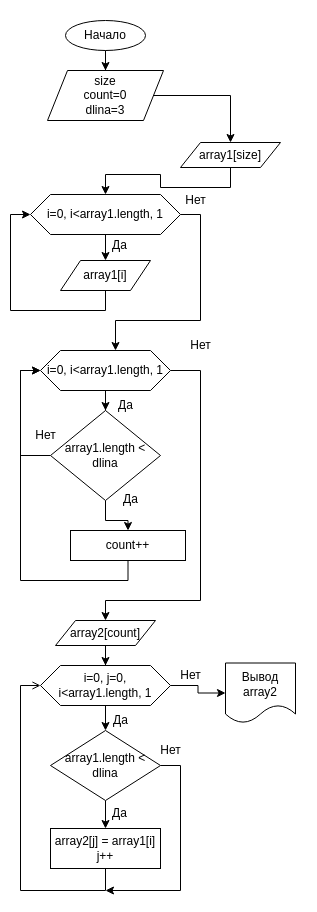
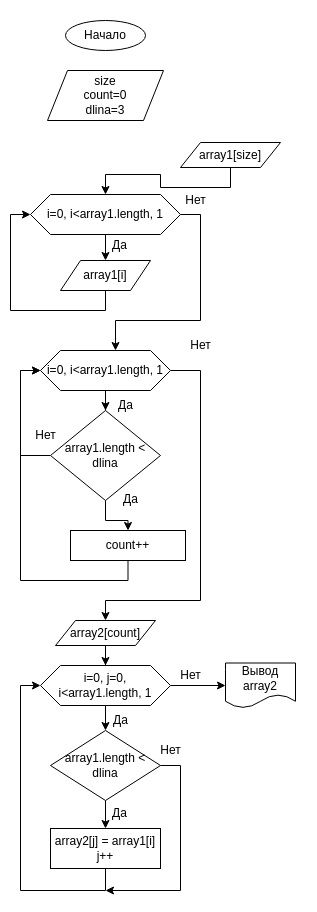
(106, 65) -> none
(212, 96) -> none
(33, 686) -> (32, 686)
(261, 693) -> (261, 686)
